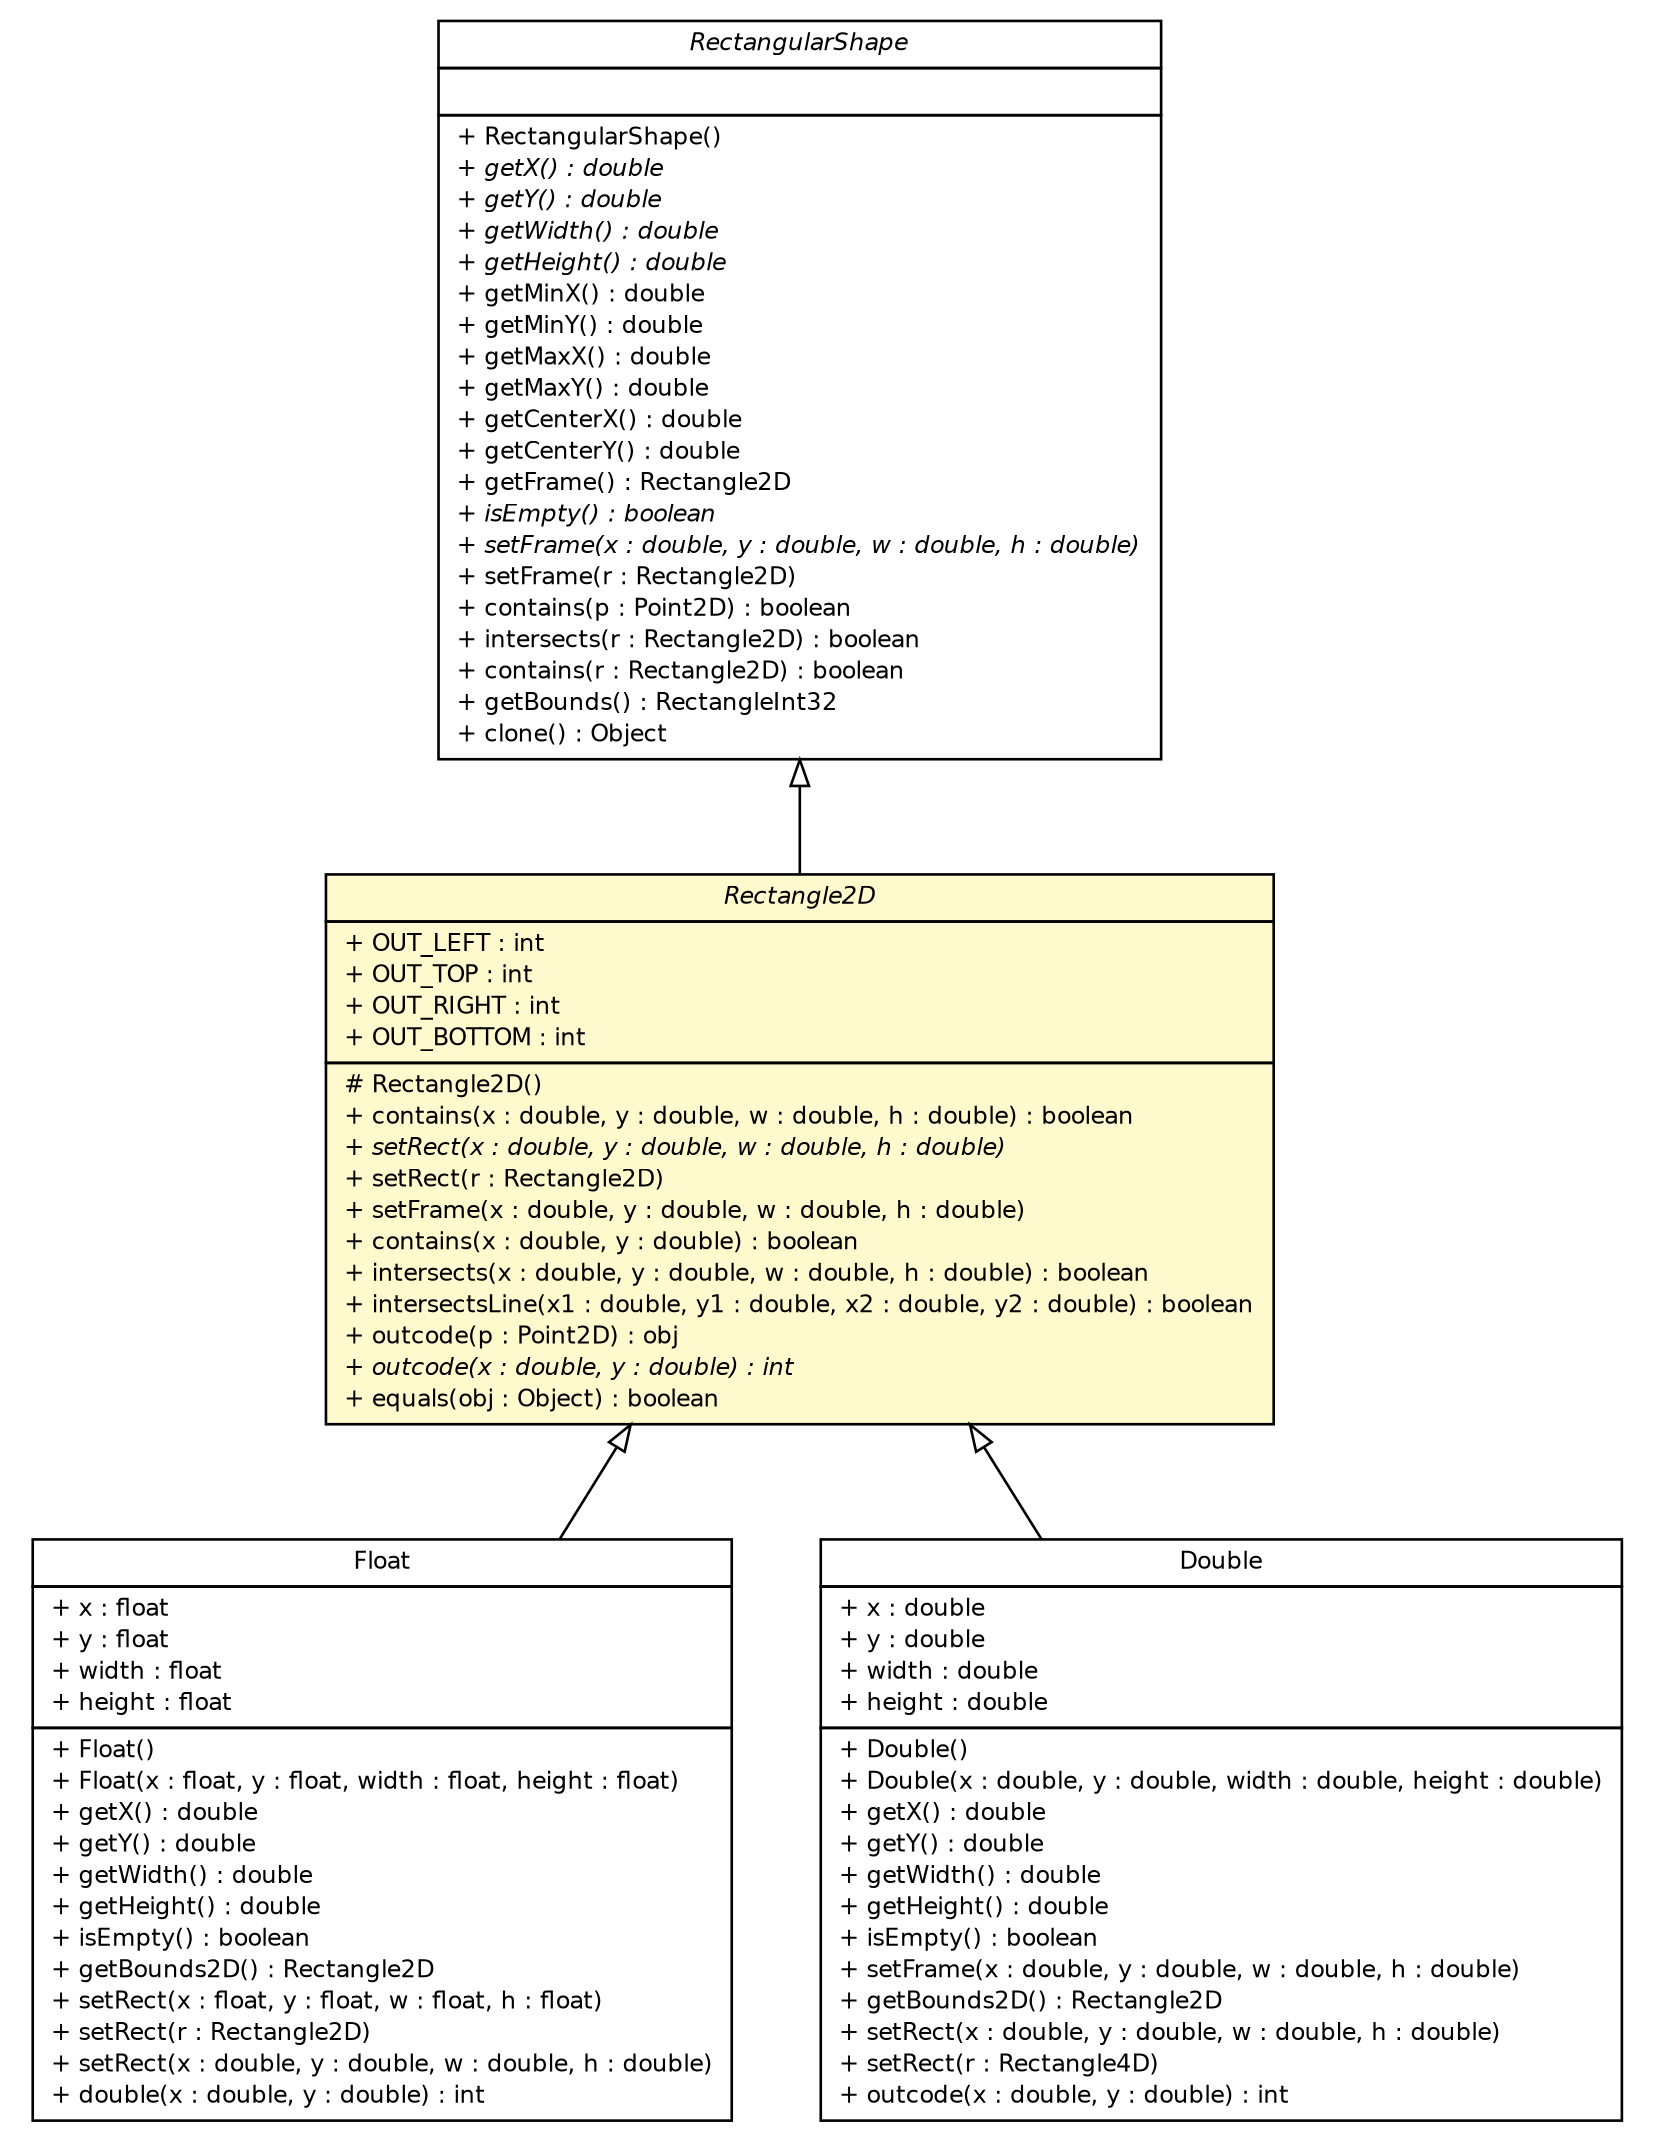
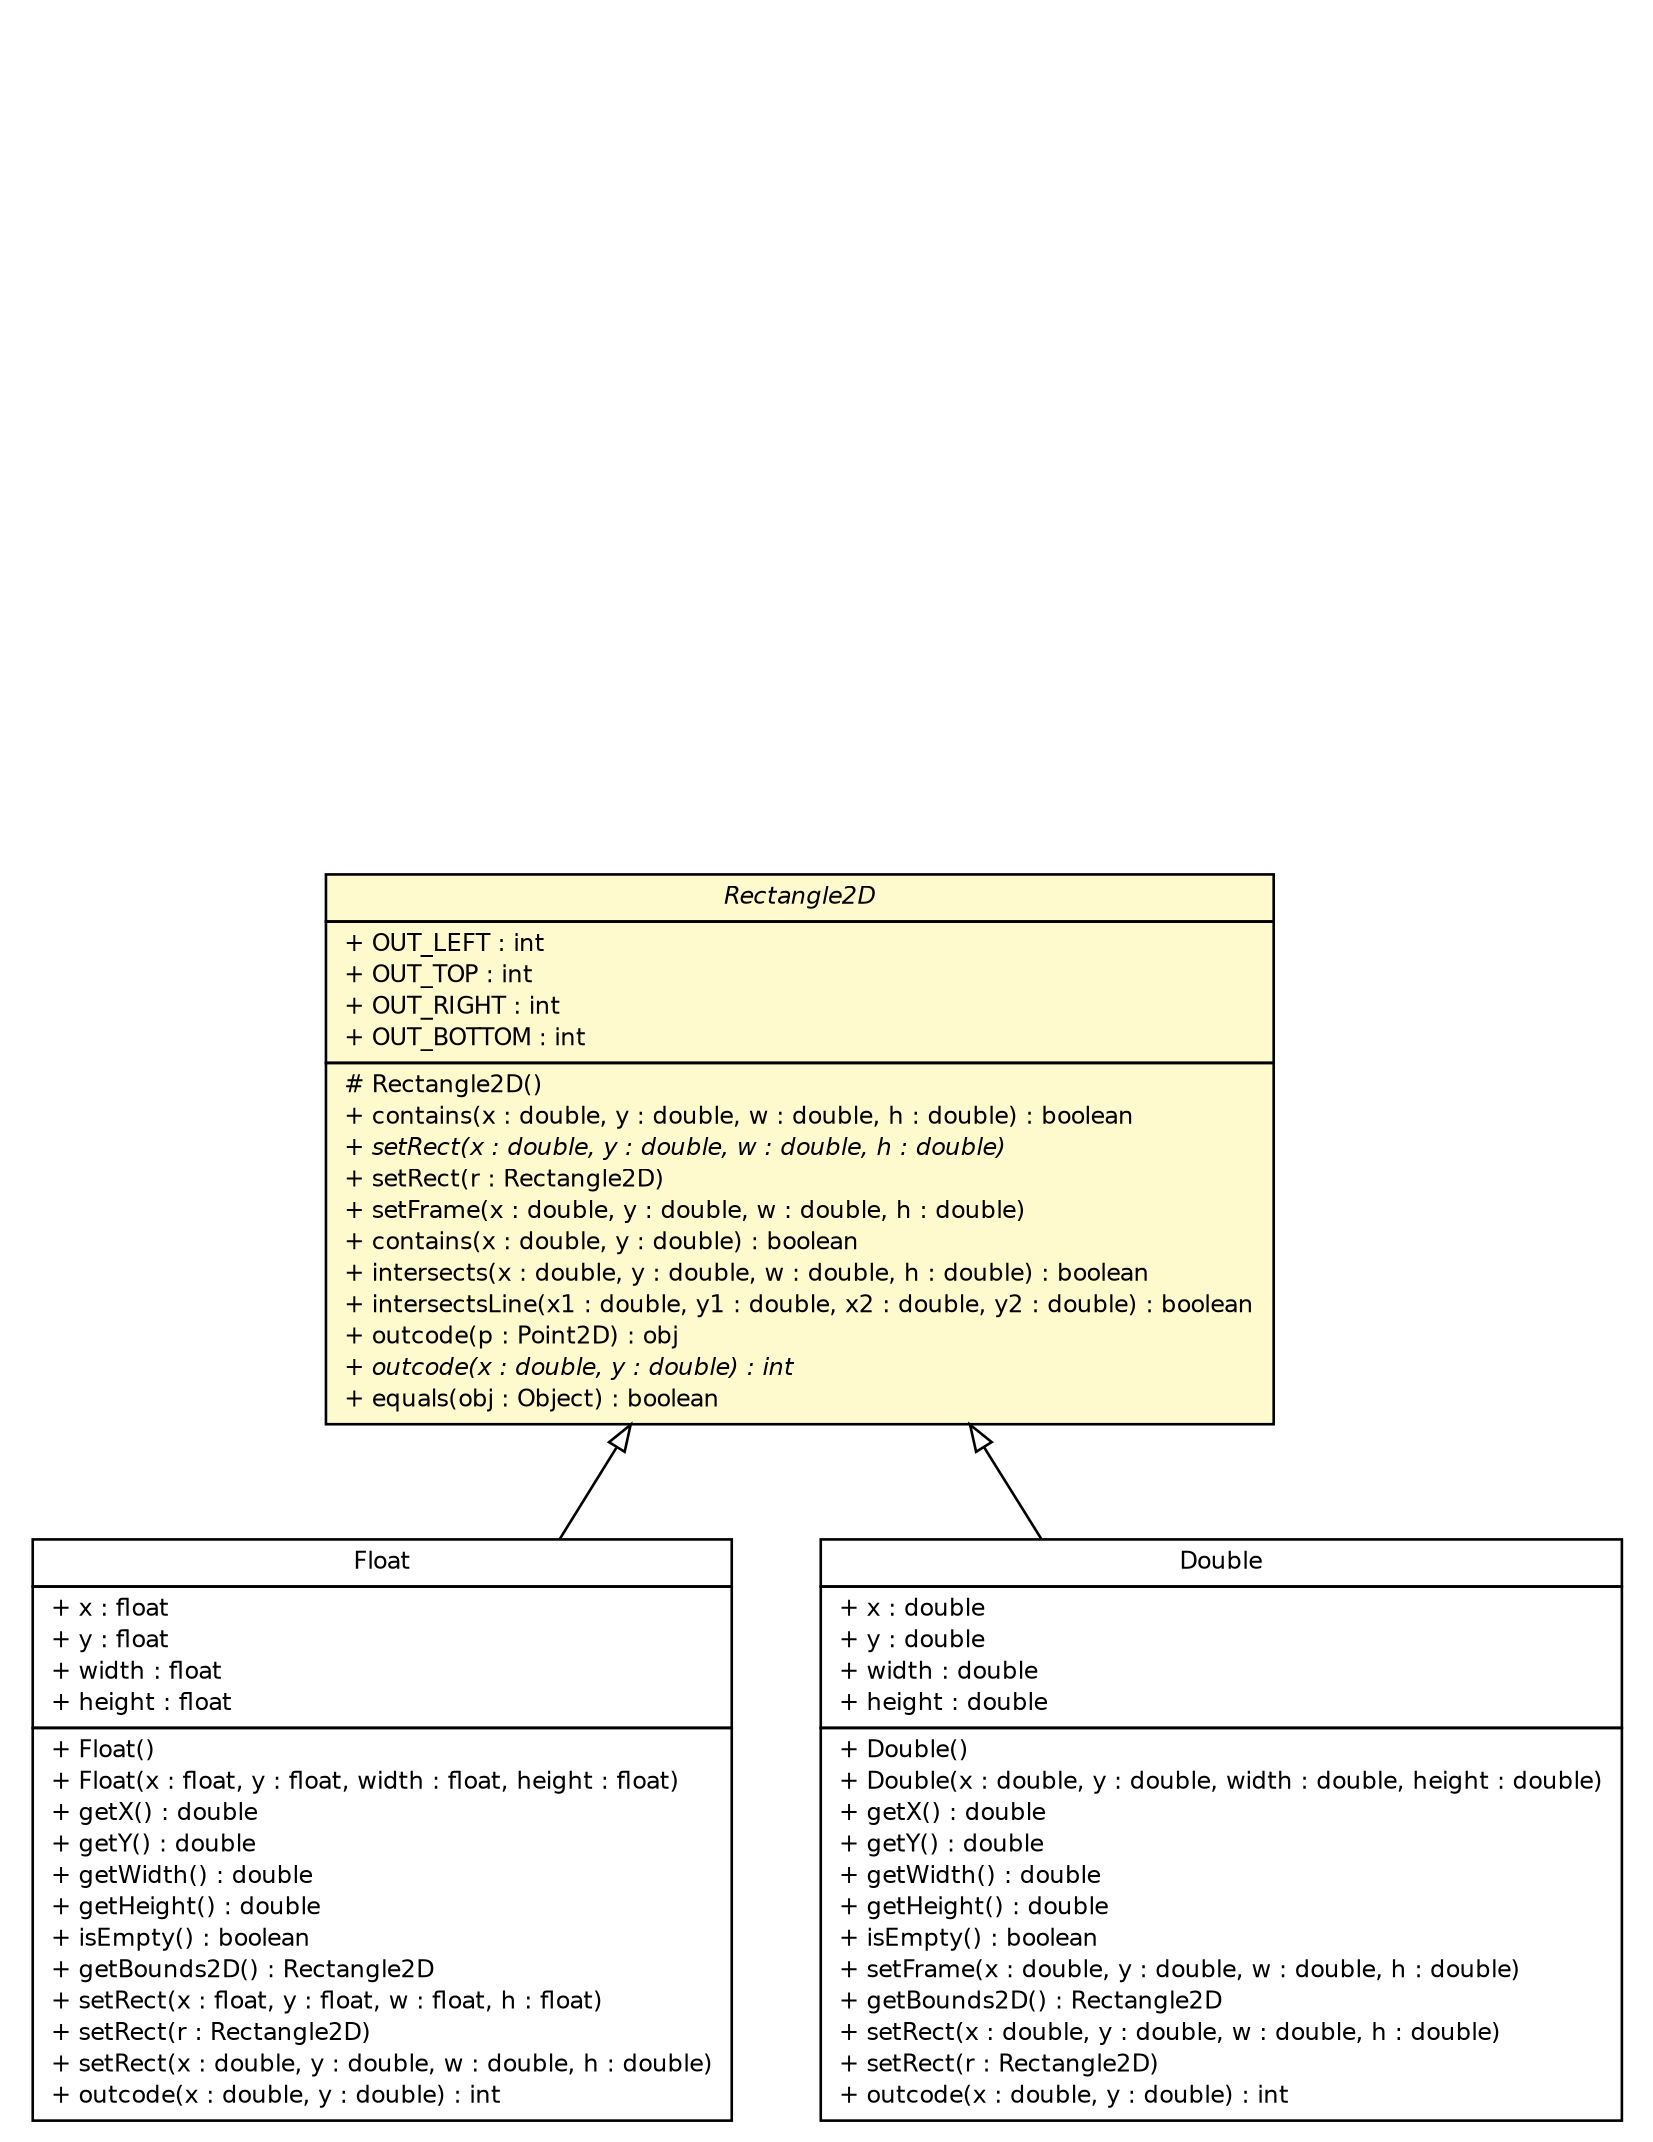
(800, 390) -> none
(1000, 2064) -> (1000, 2064)
(268, 2096) -> (276, 2096)
